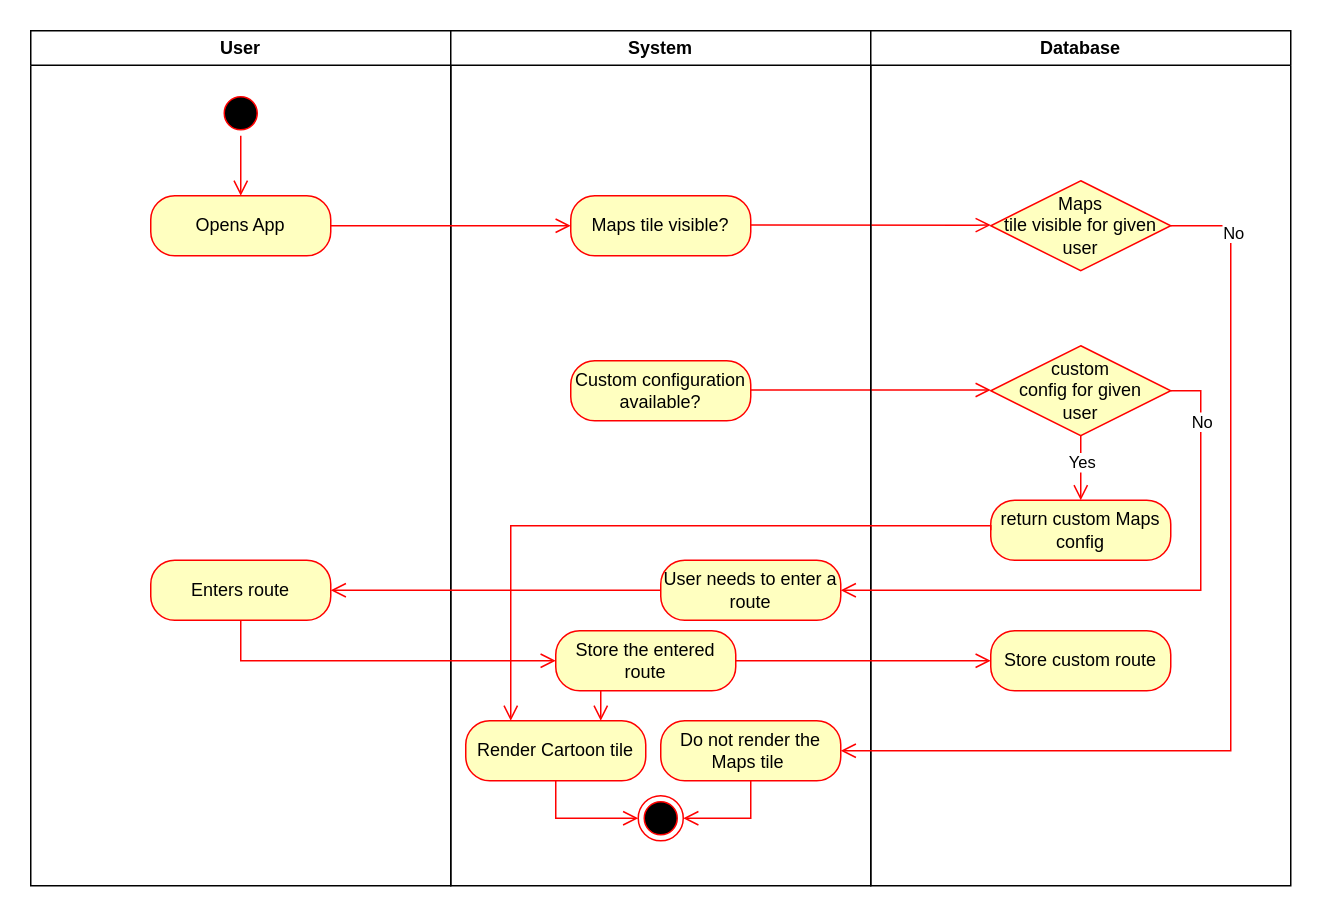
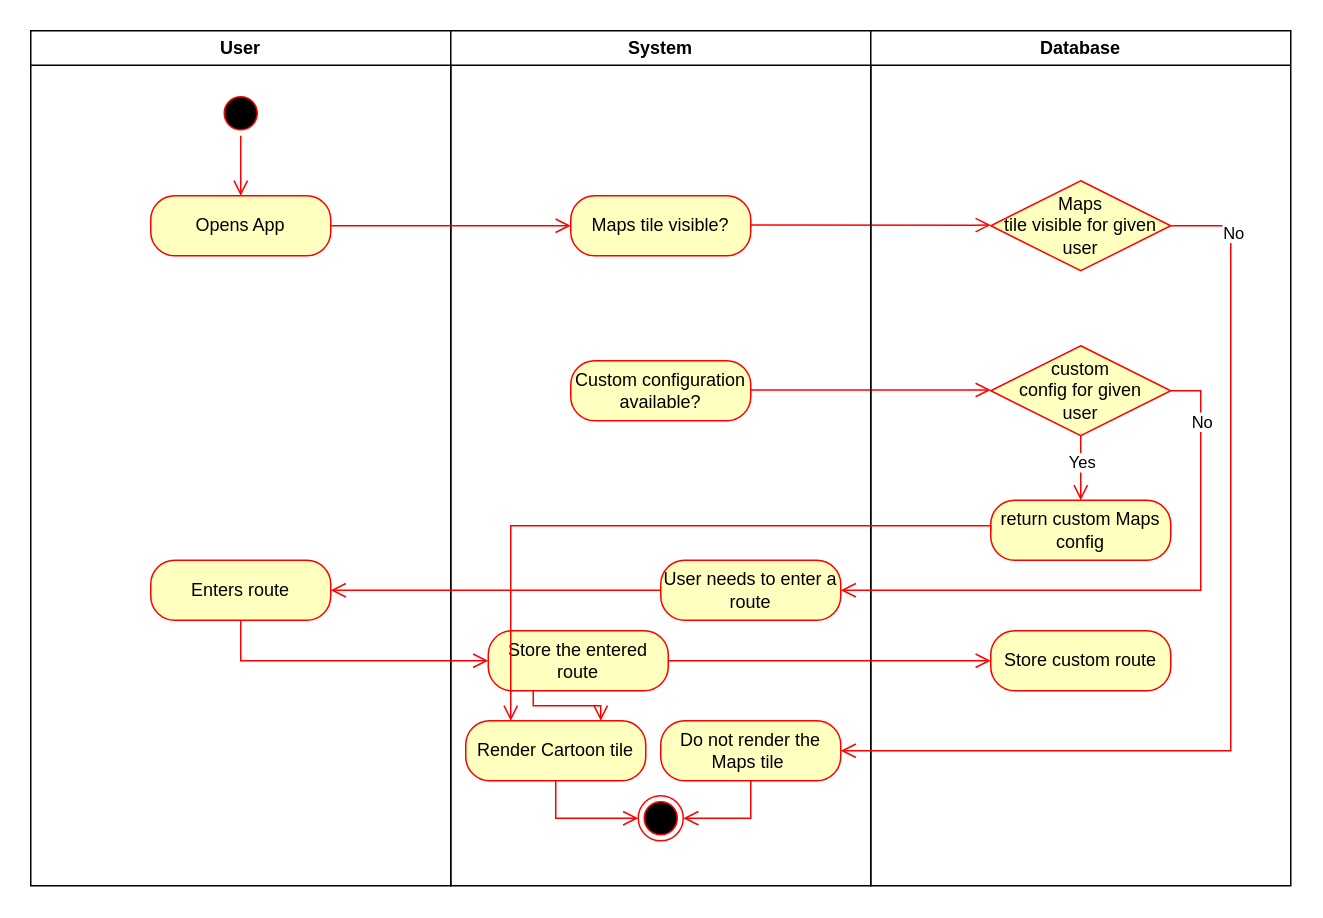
(646, 661) -> (578, 661)
